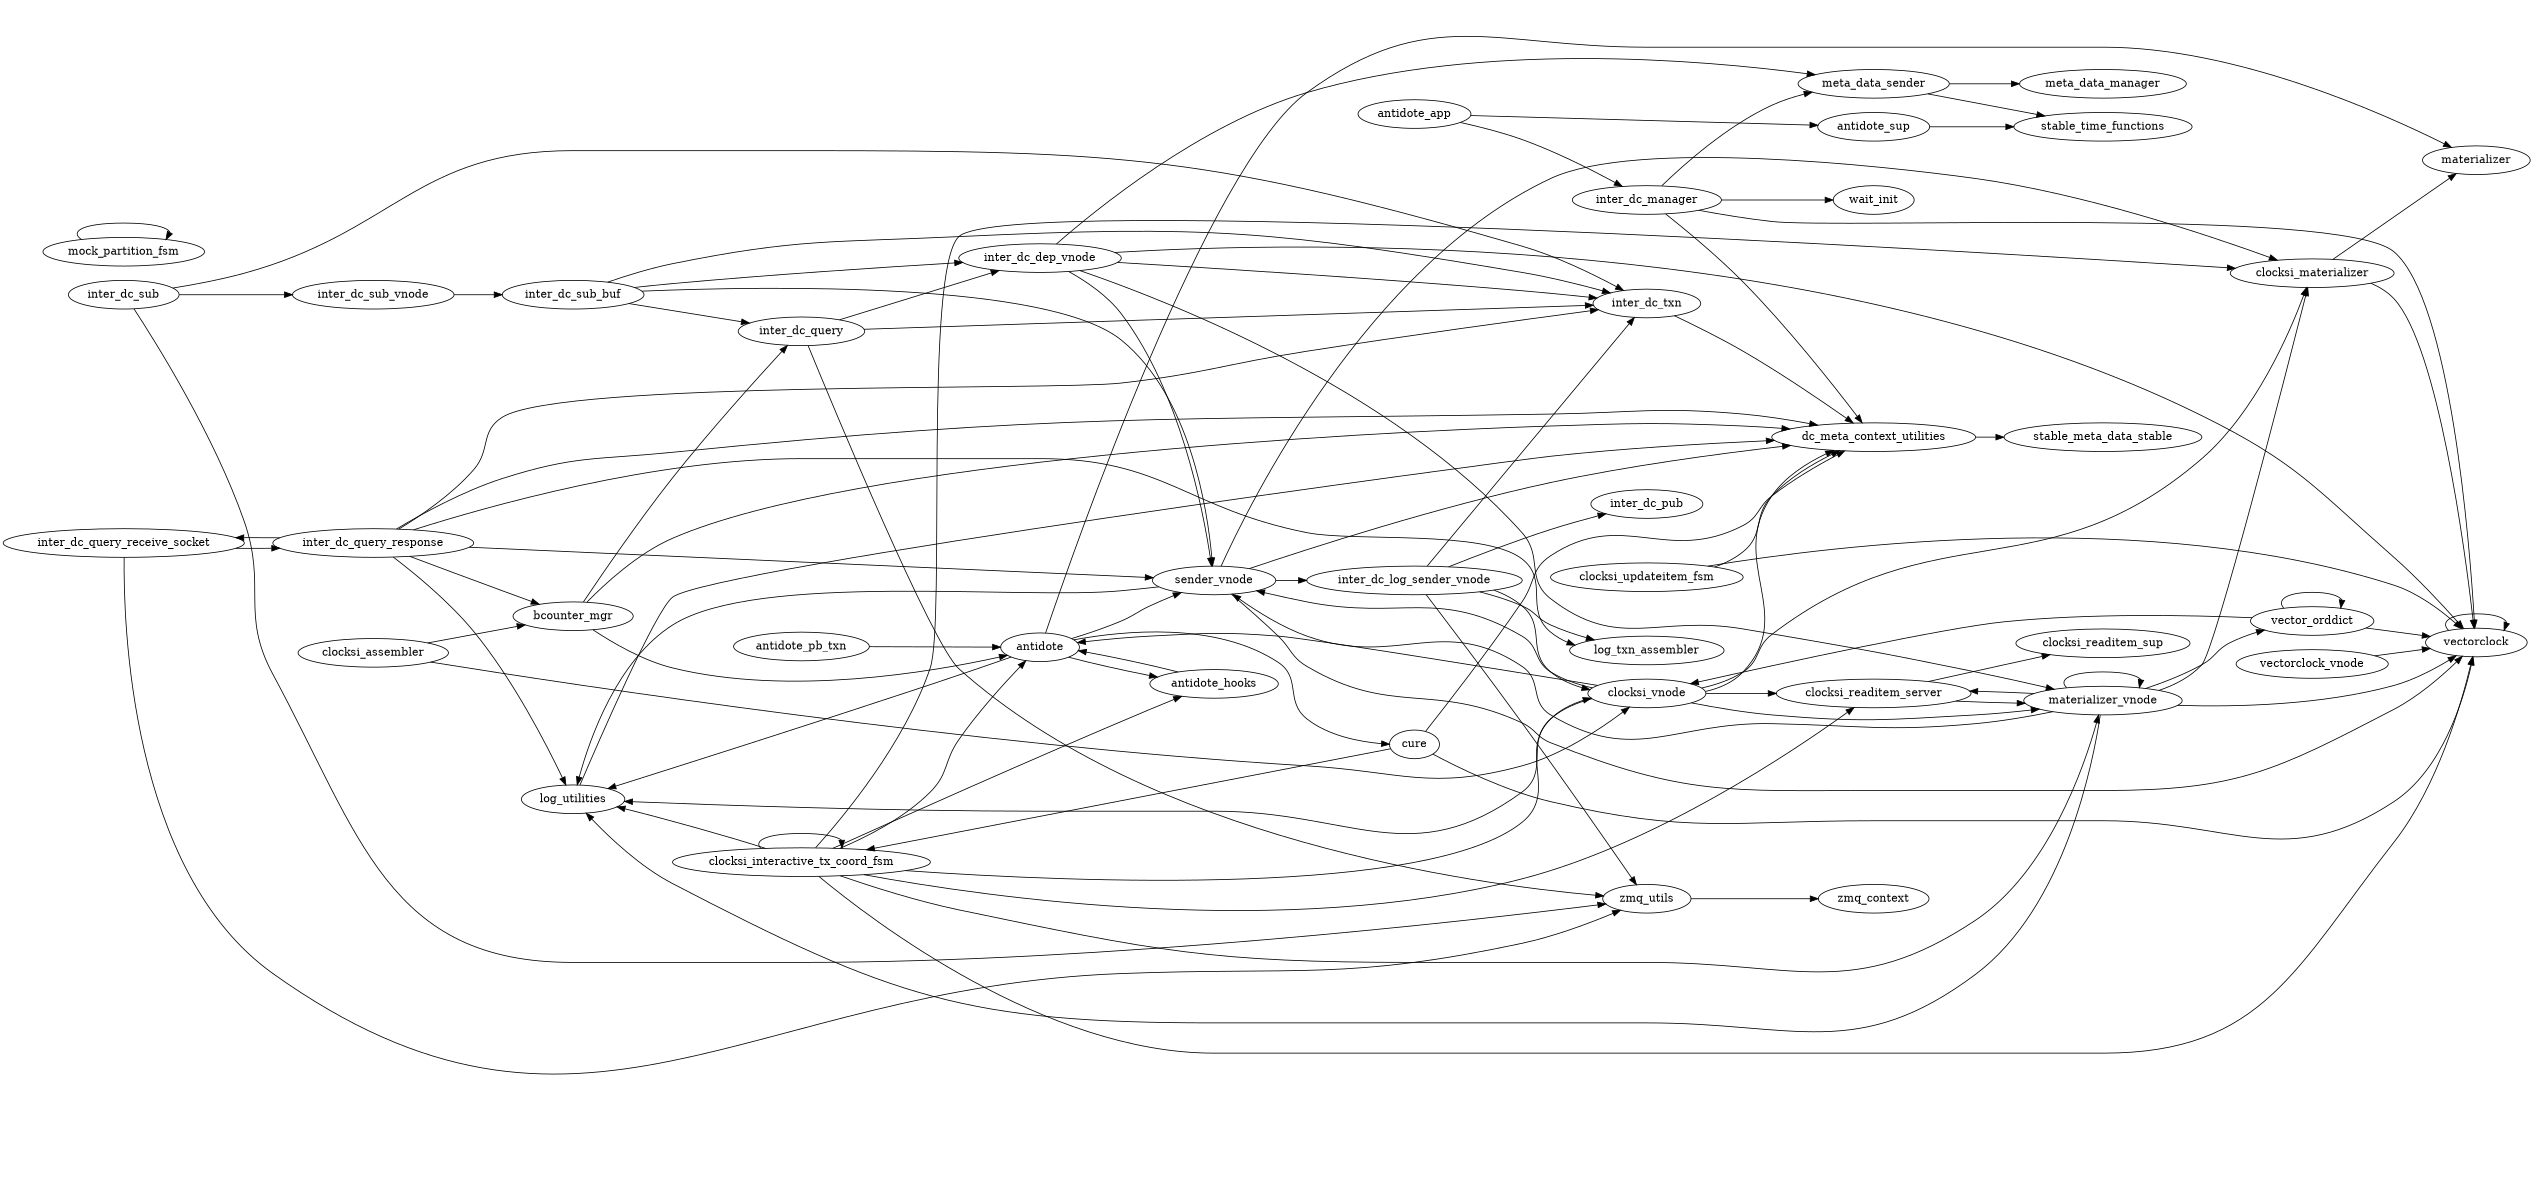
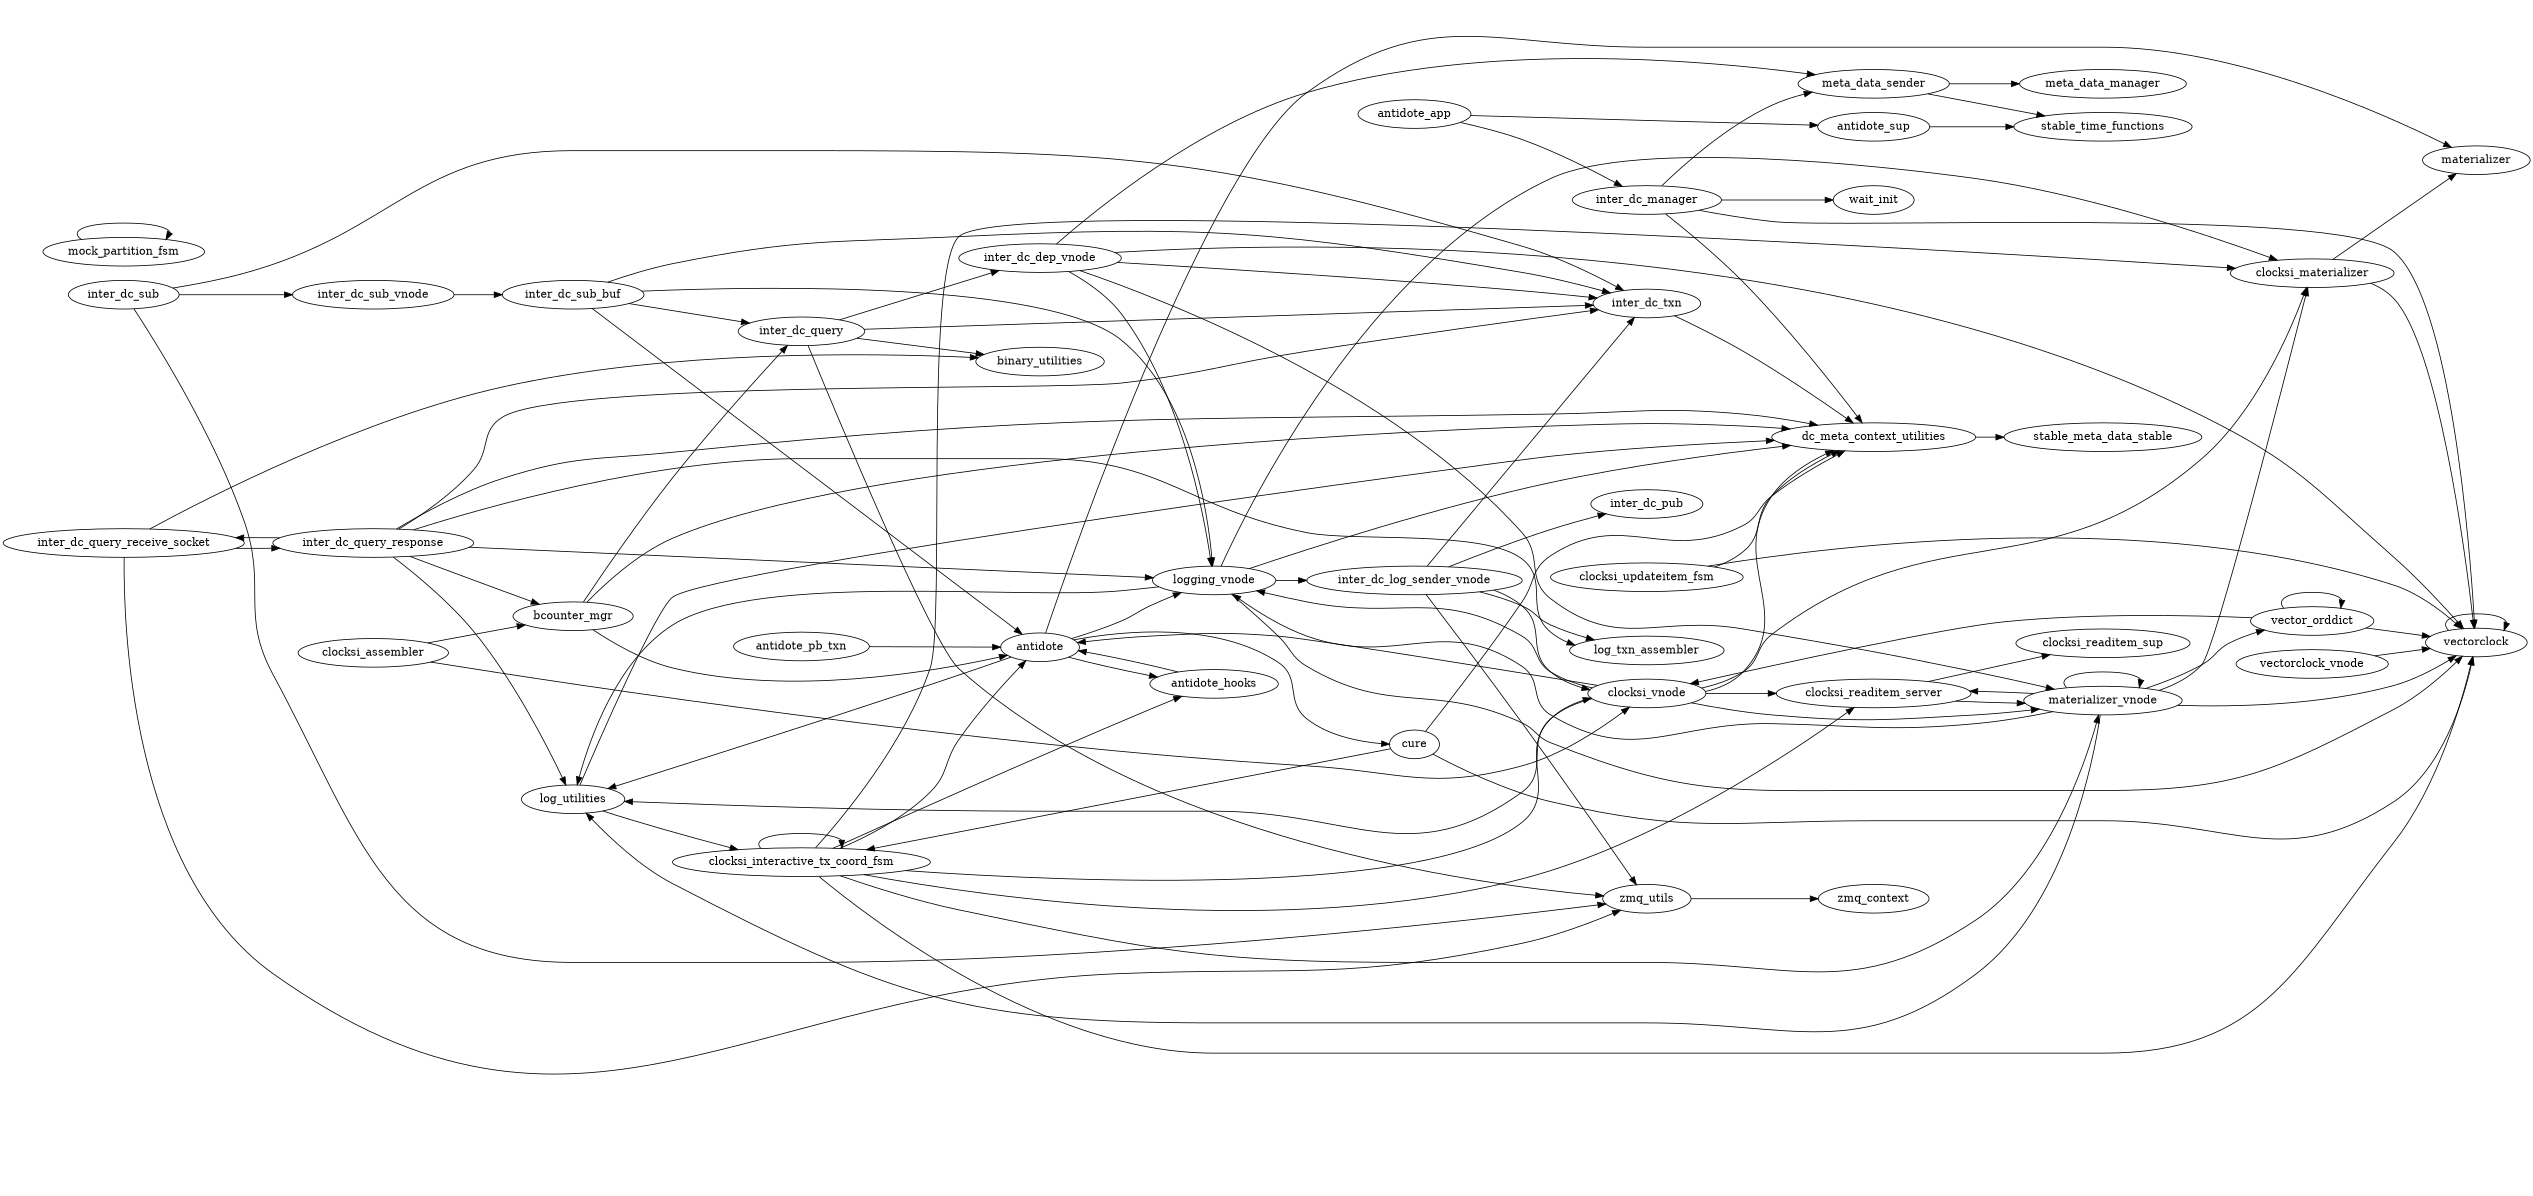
(794, 274) -> (804, 469)
none -> (1040, 362)
(1214, 580) -> (1214, 580)
(695, 828) -> (666, 830)
